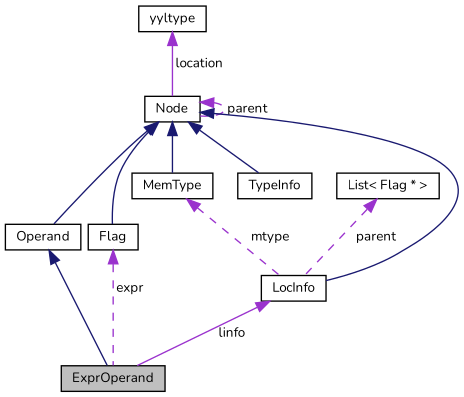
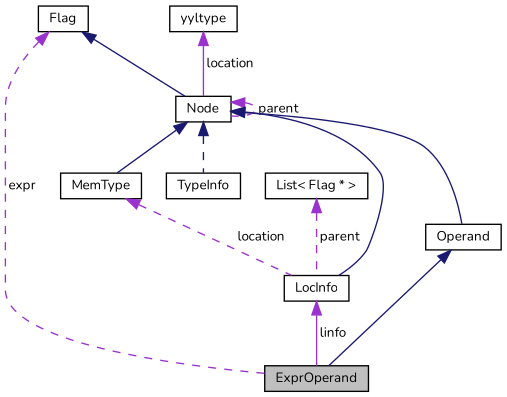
(229, 152) -> (203, 154)
(120, 173) -> (139, 68)
(269, 237) -> (260, 237)
